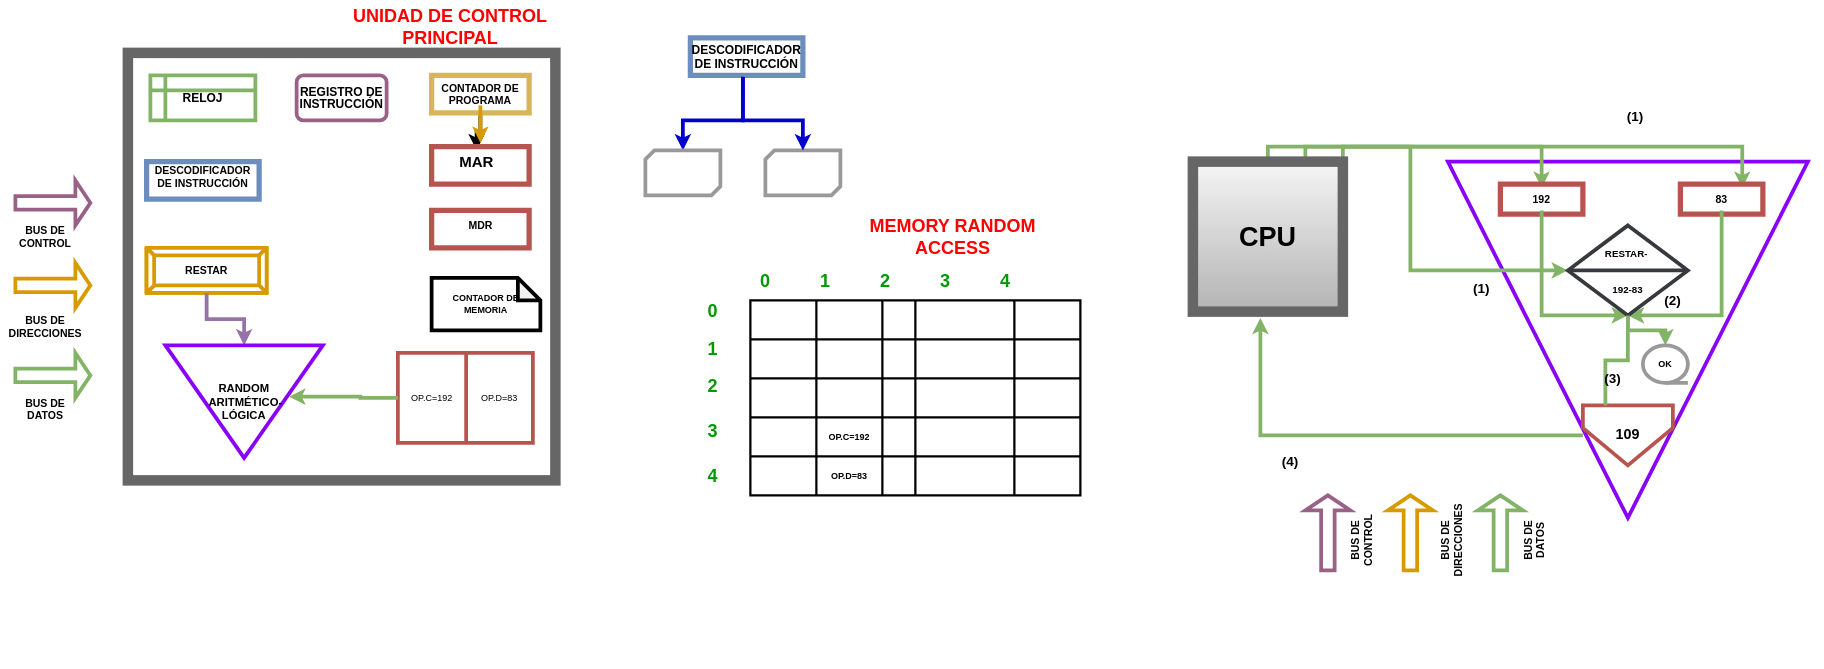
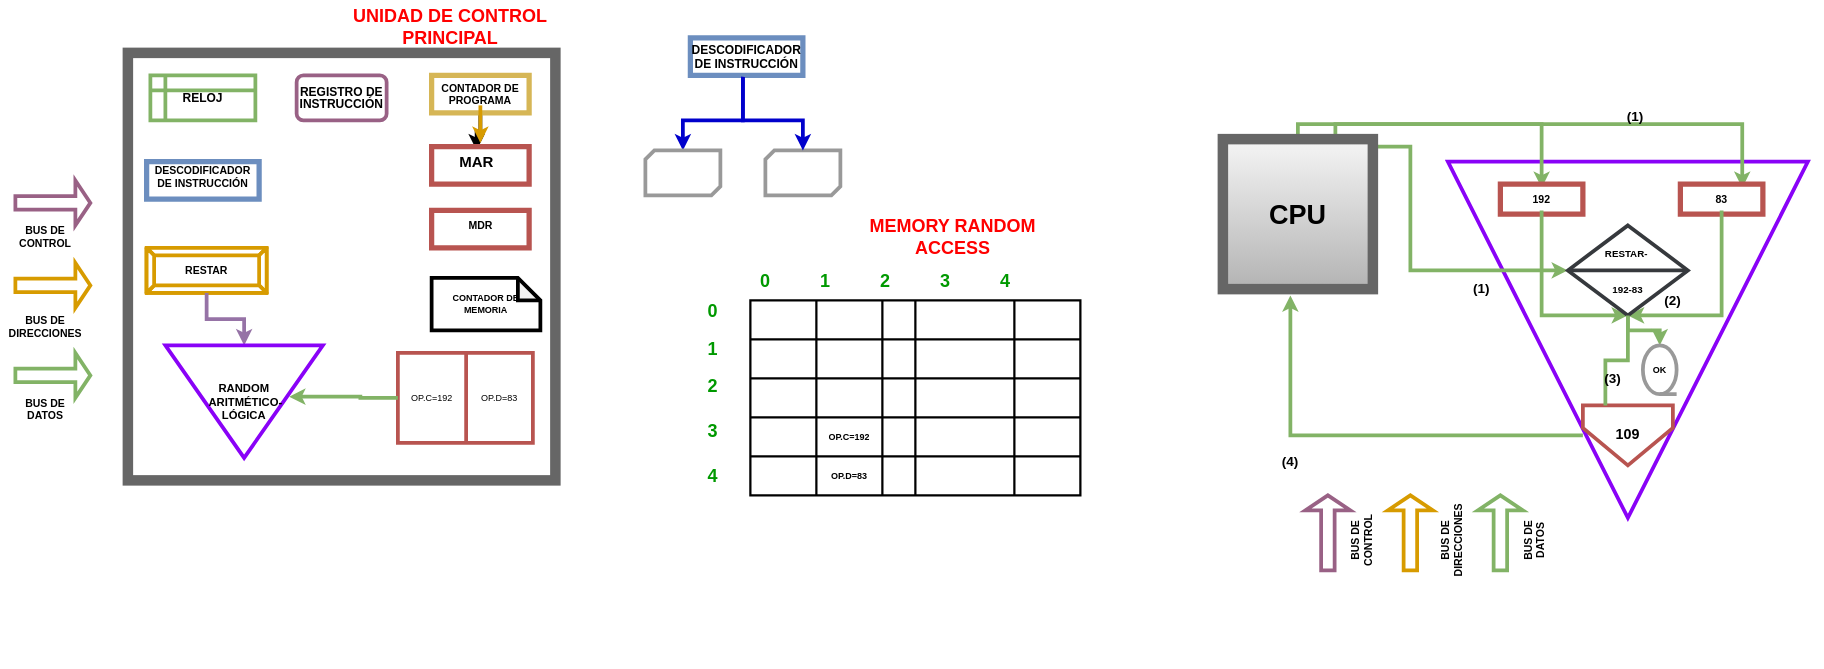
(1268, 237) -> (1298, 214)
(1665, 364) -> (1660, 370)
